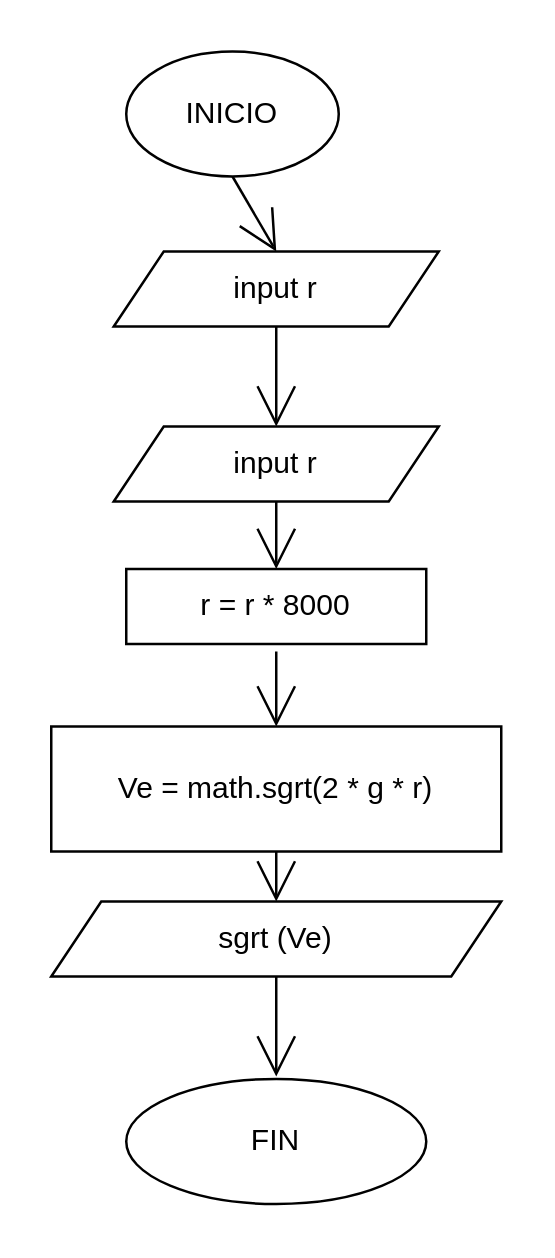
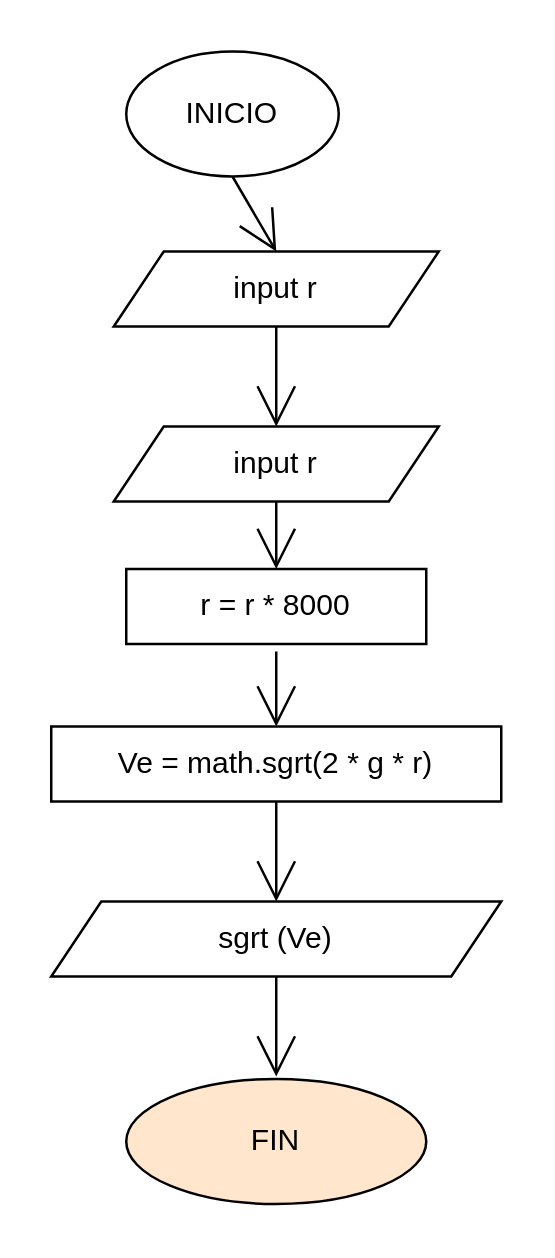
(276, 789) -> (276, 764)
(276, 1141) -> (276, 1141)
